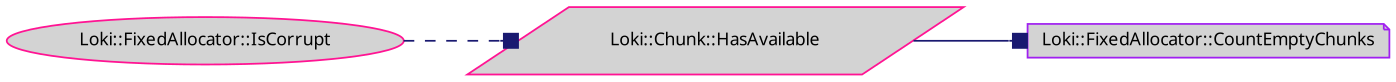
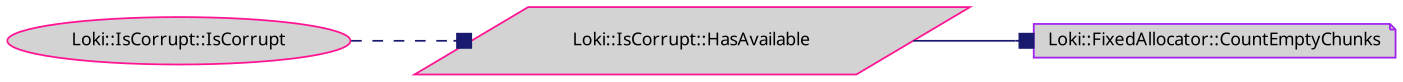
(205, 41) -> (179, 41)
(715, 41) -> (692, 41)
